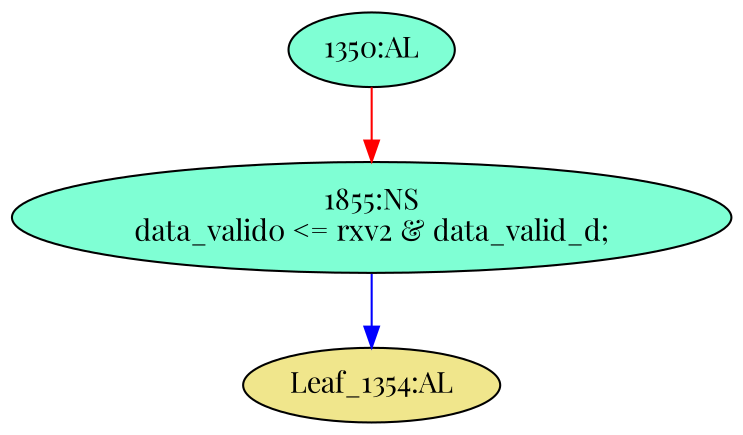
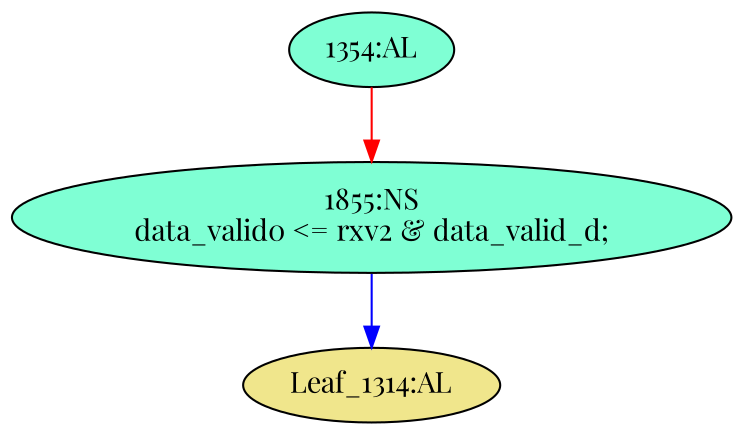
(372, 50) -> (372, 50)
(372, 385) -> (372, 385)
